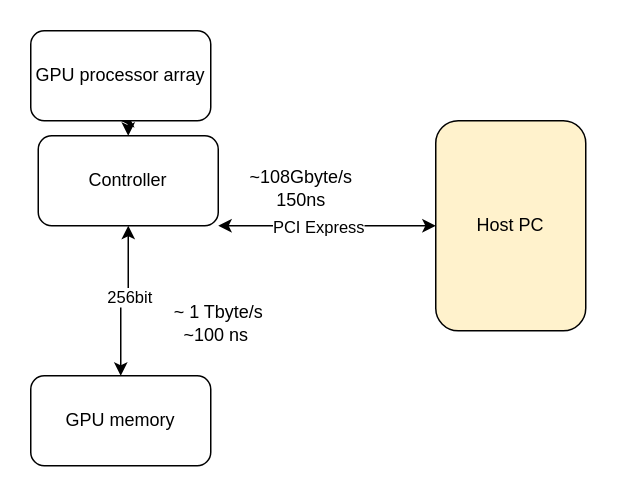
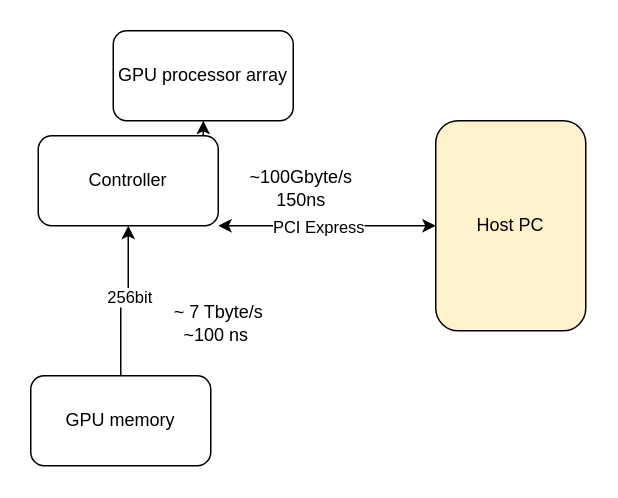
(121, 76) -> (203, 76)
(302, 188) -> (302, 188)
(219, 323) -> (219, 323)
(121, 364) -> (121, 368)
